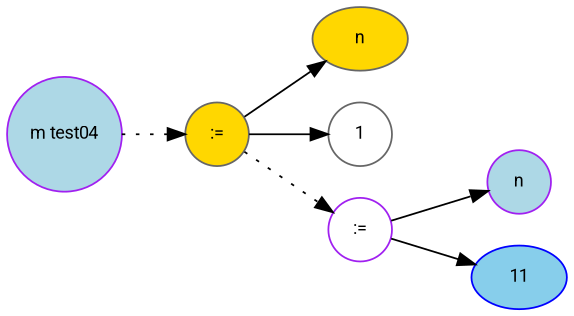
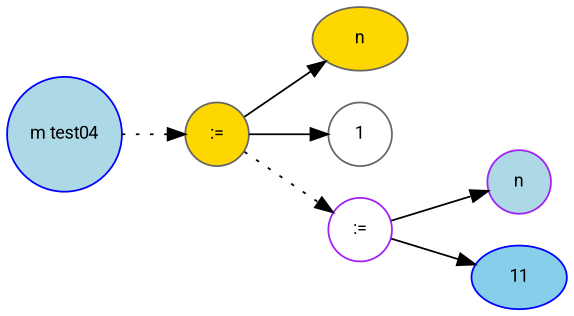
(64, 134) -> (64, 134)
